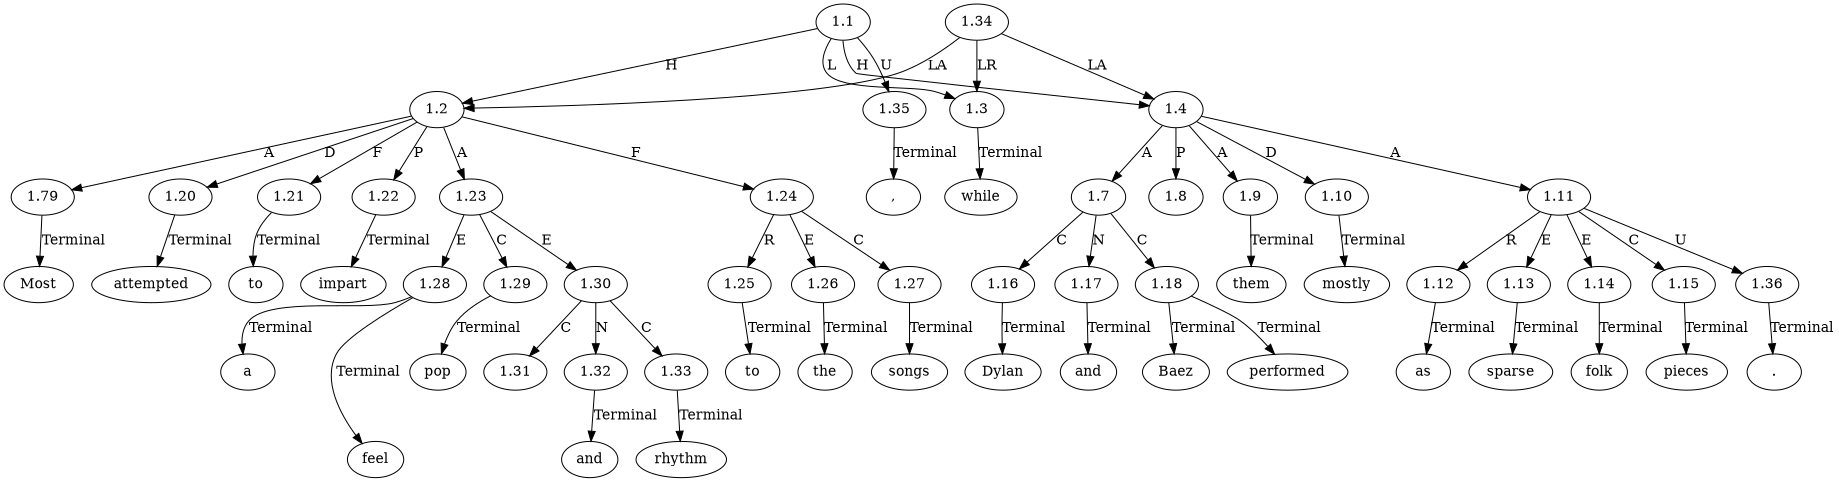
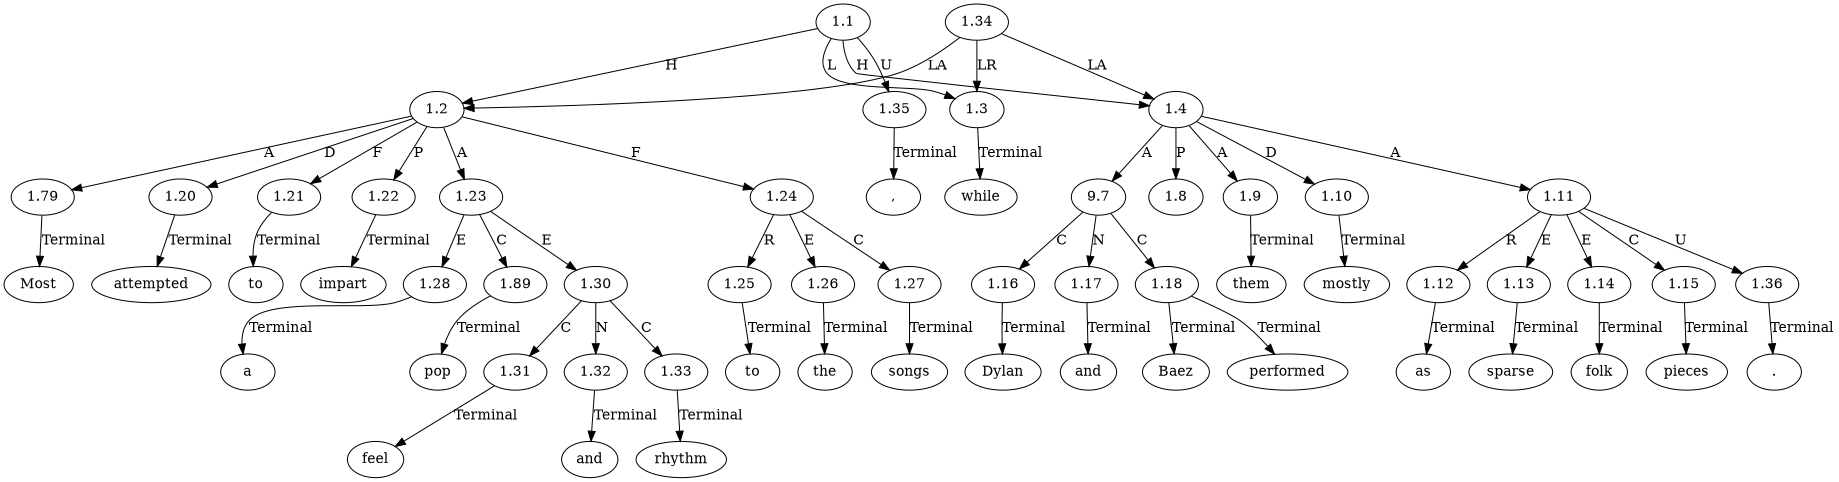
(1099, 197) -> (1099, 197)
(515, 285) -> (515, 285)
(338, 351) -> (449, 413)
